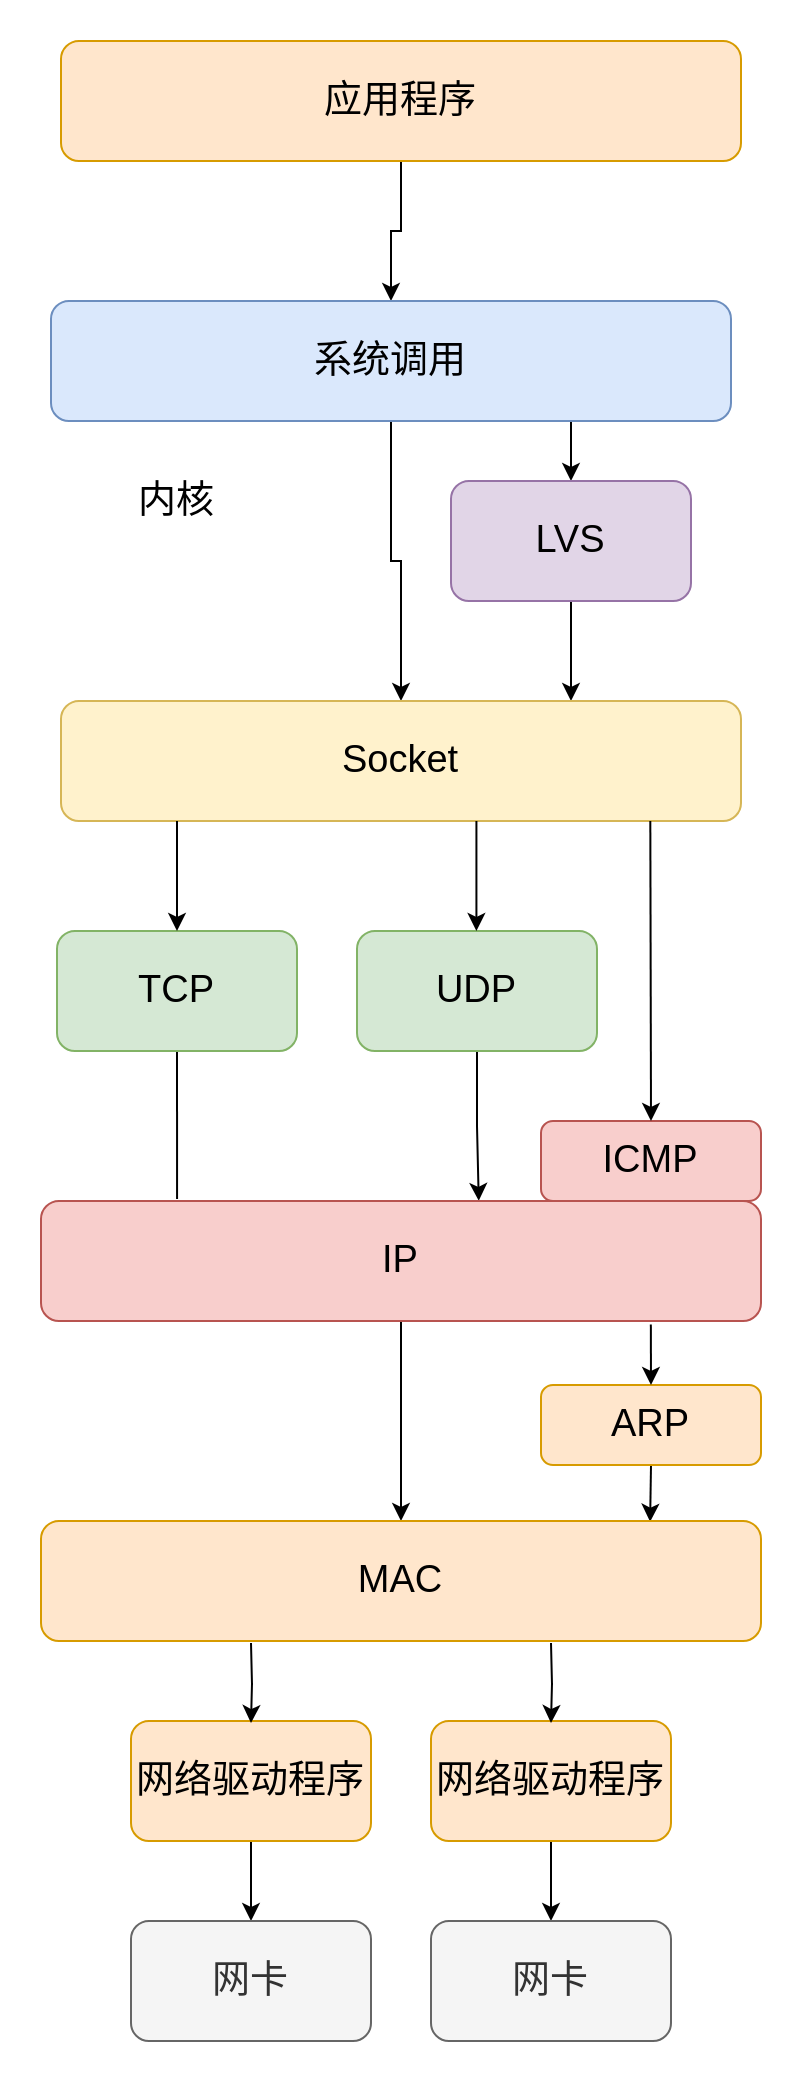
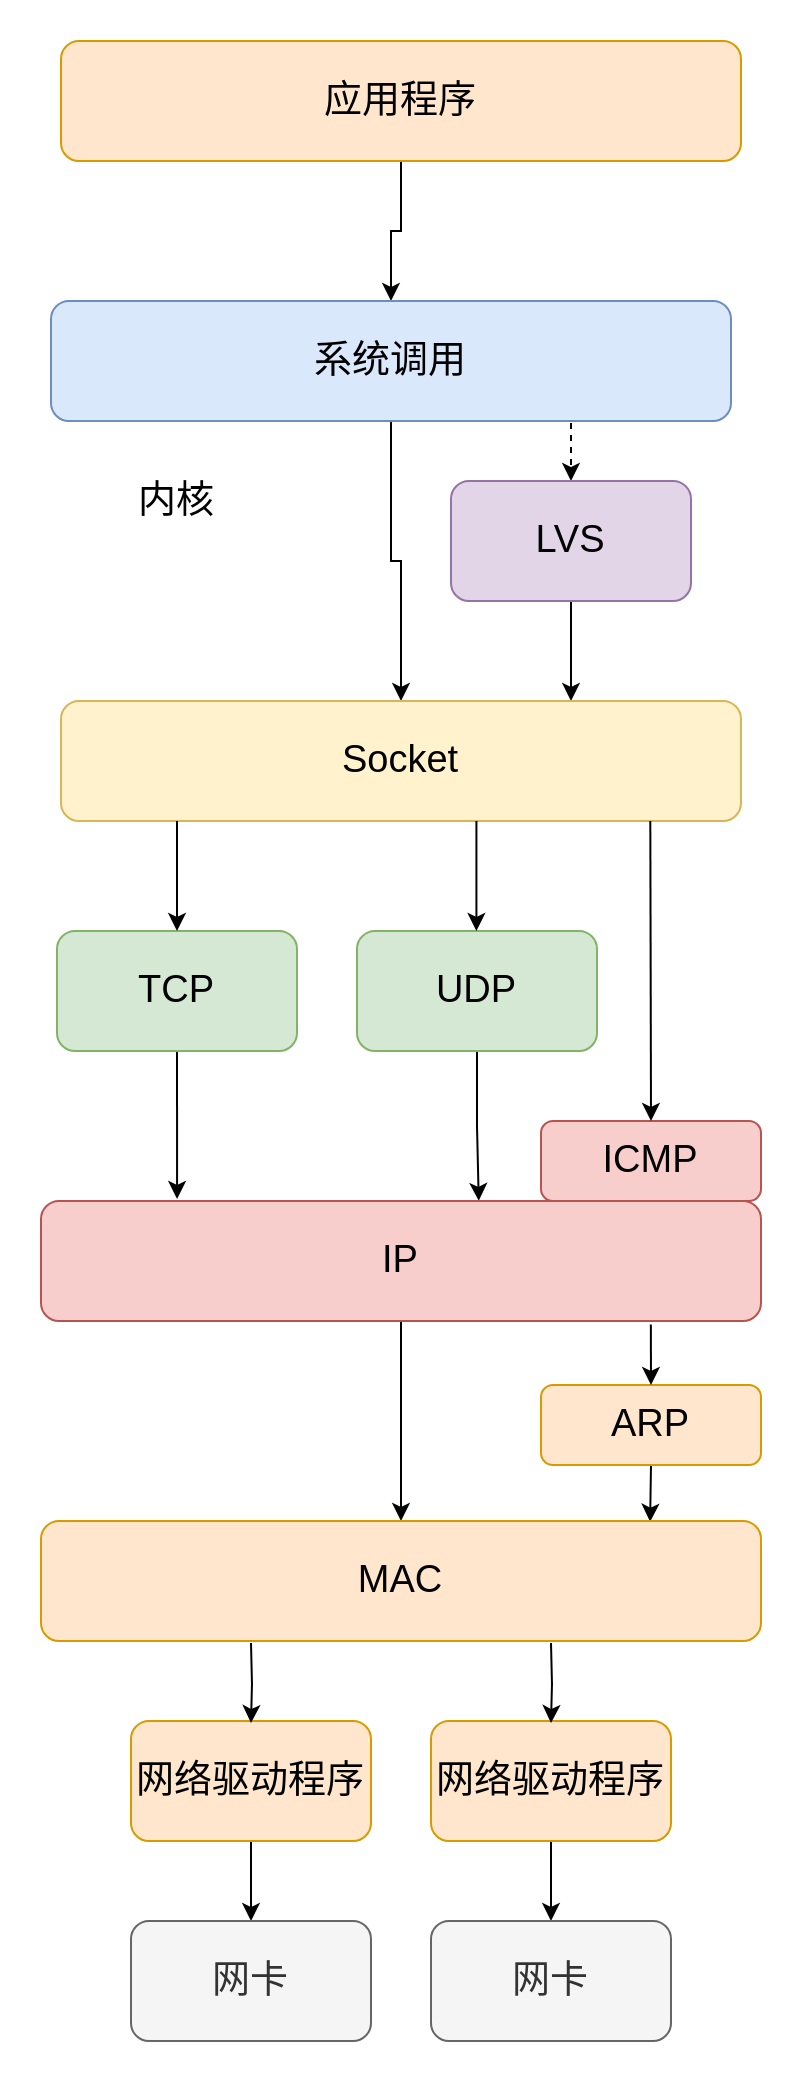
(571, 443) -> (571, 443)
(177, 1190) -> (177, 1184)
